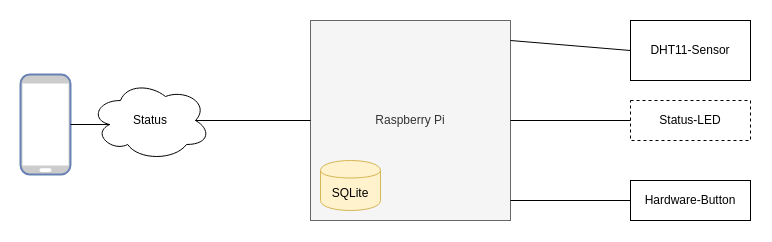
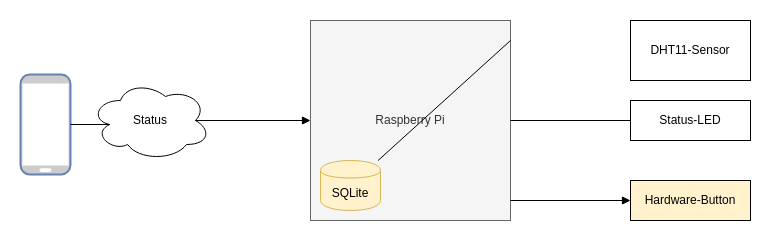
(571, 46) -> (444, 101)
(304, 121) -> (301, 121)
(691, 121) -> (691, 121)
(624, 201) -> (621, 201)
(691, 201) -> (691, 201)
